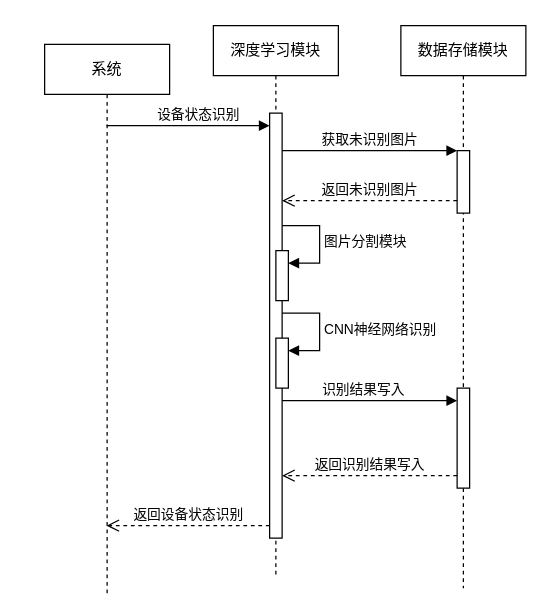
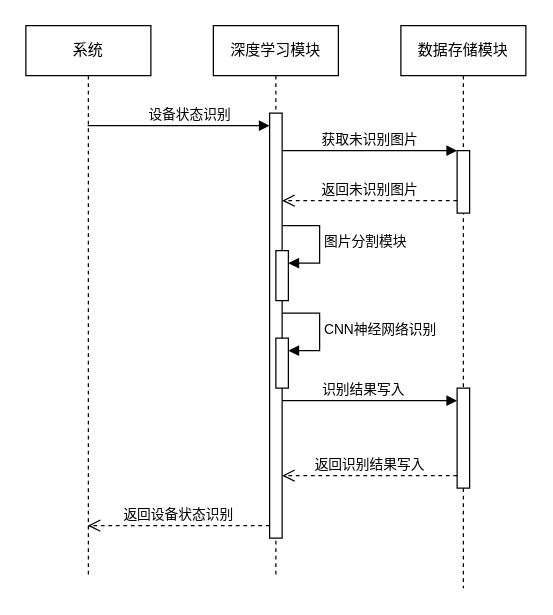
(107, 319) -> (88, 301)
